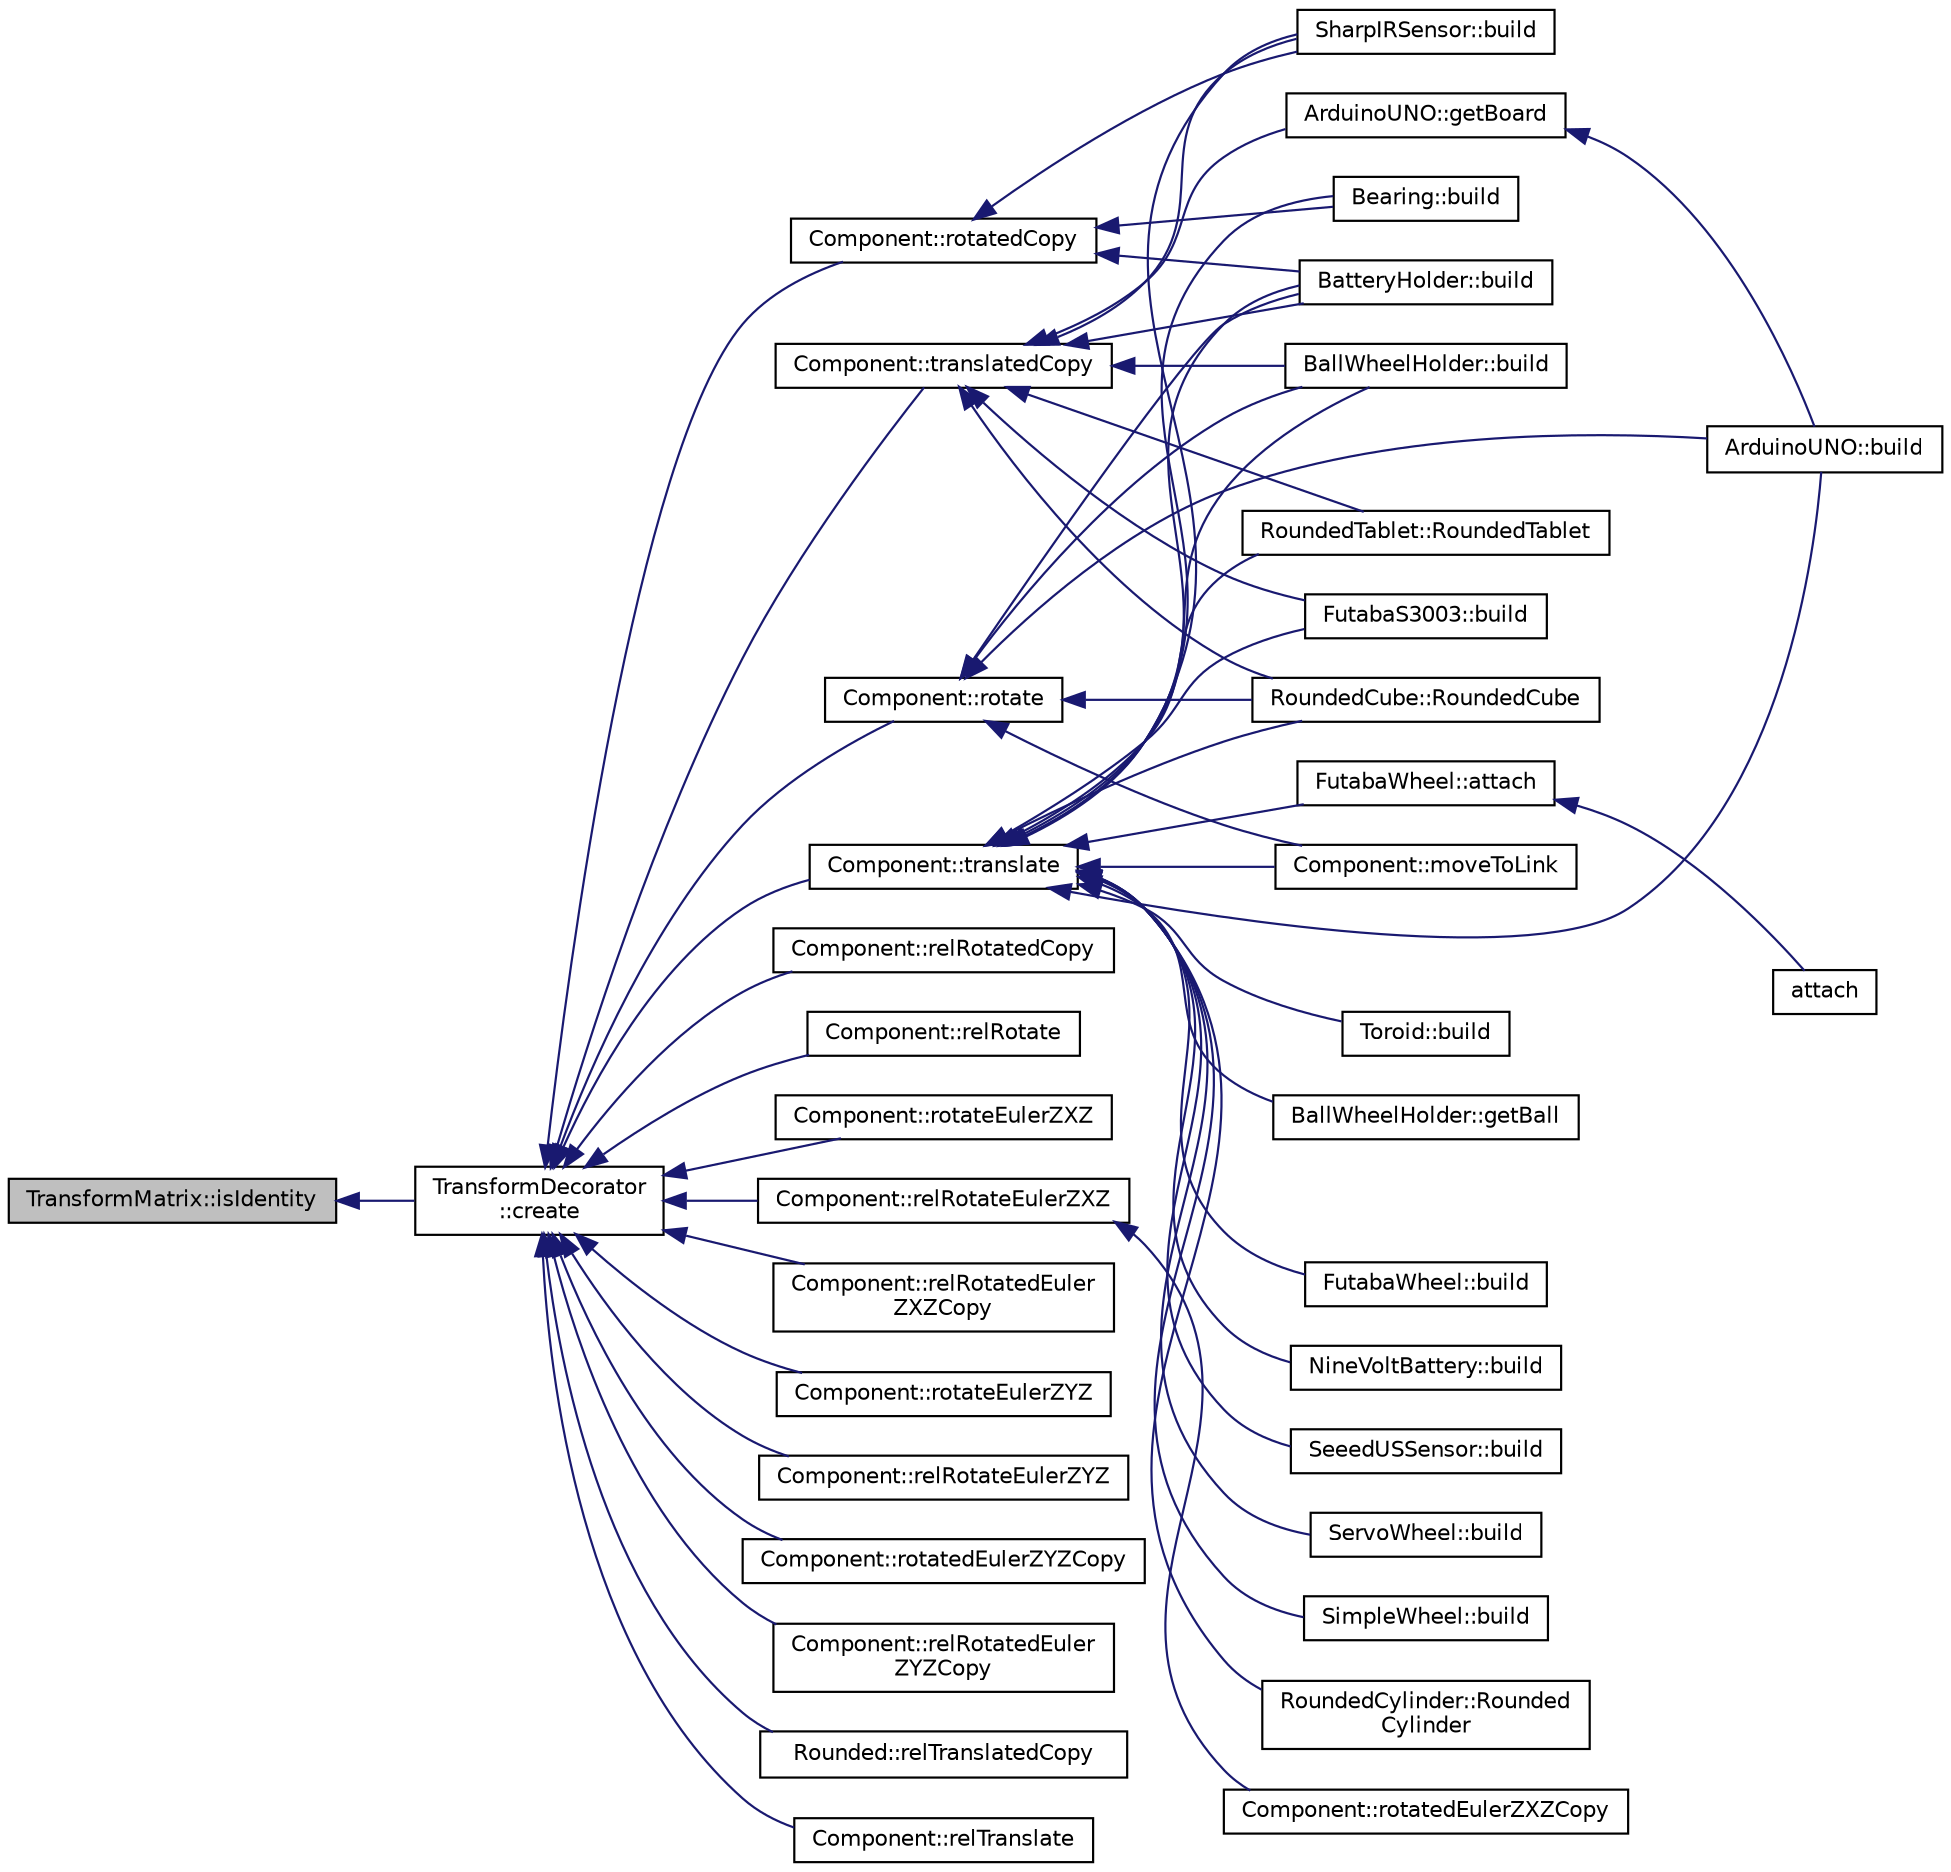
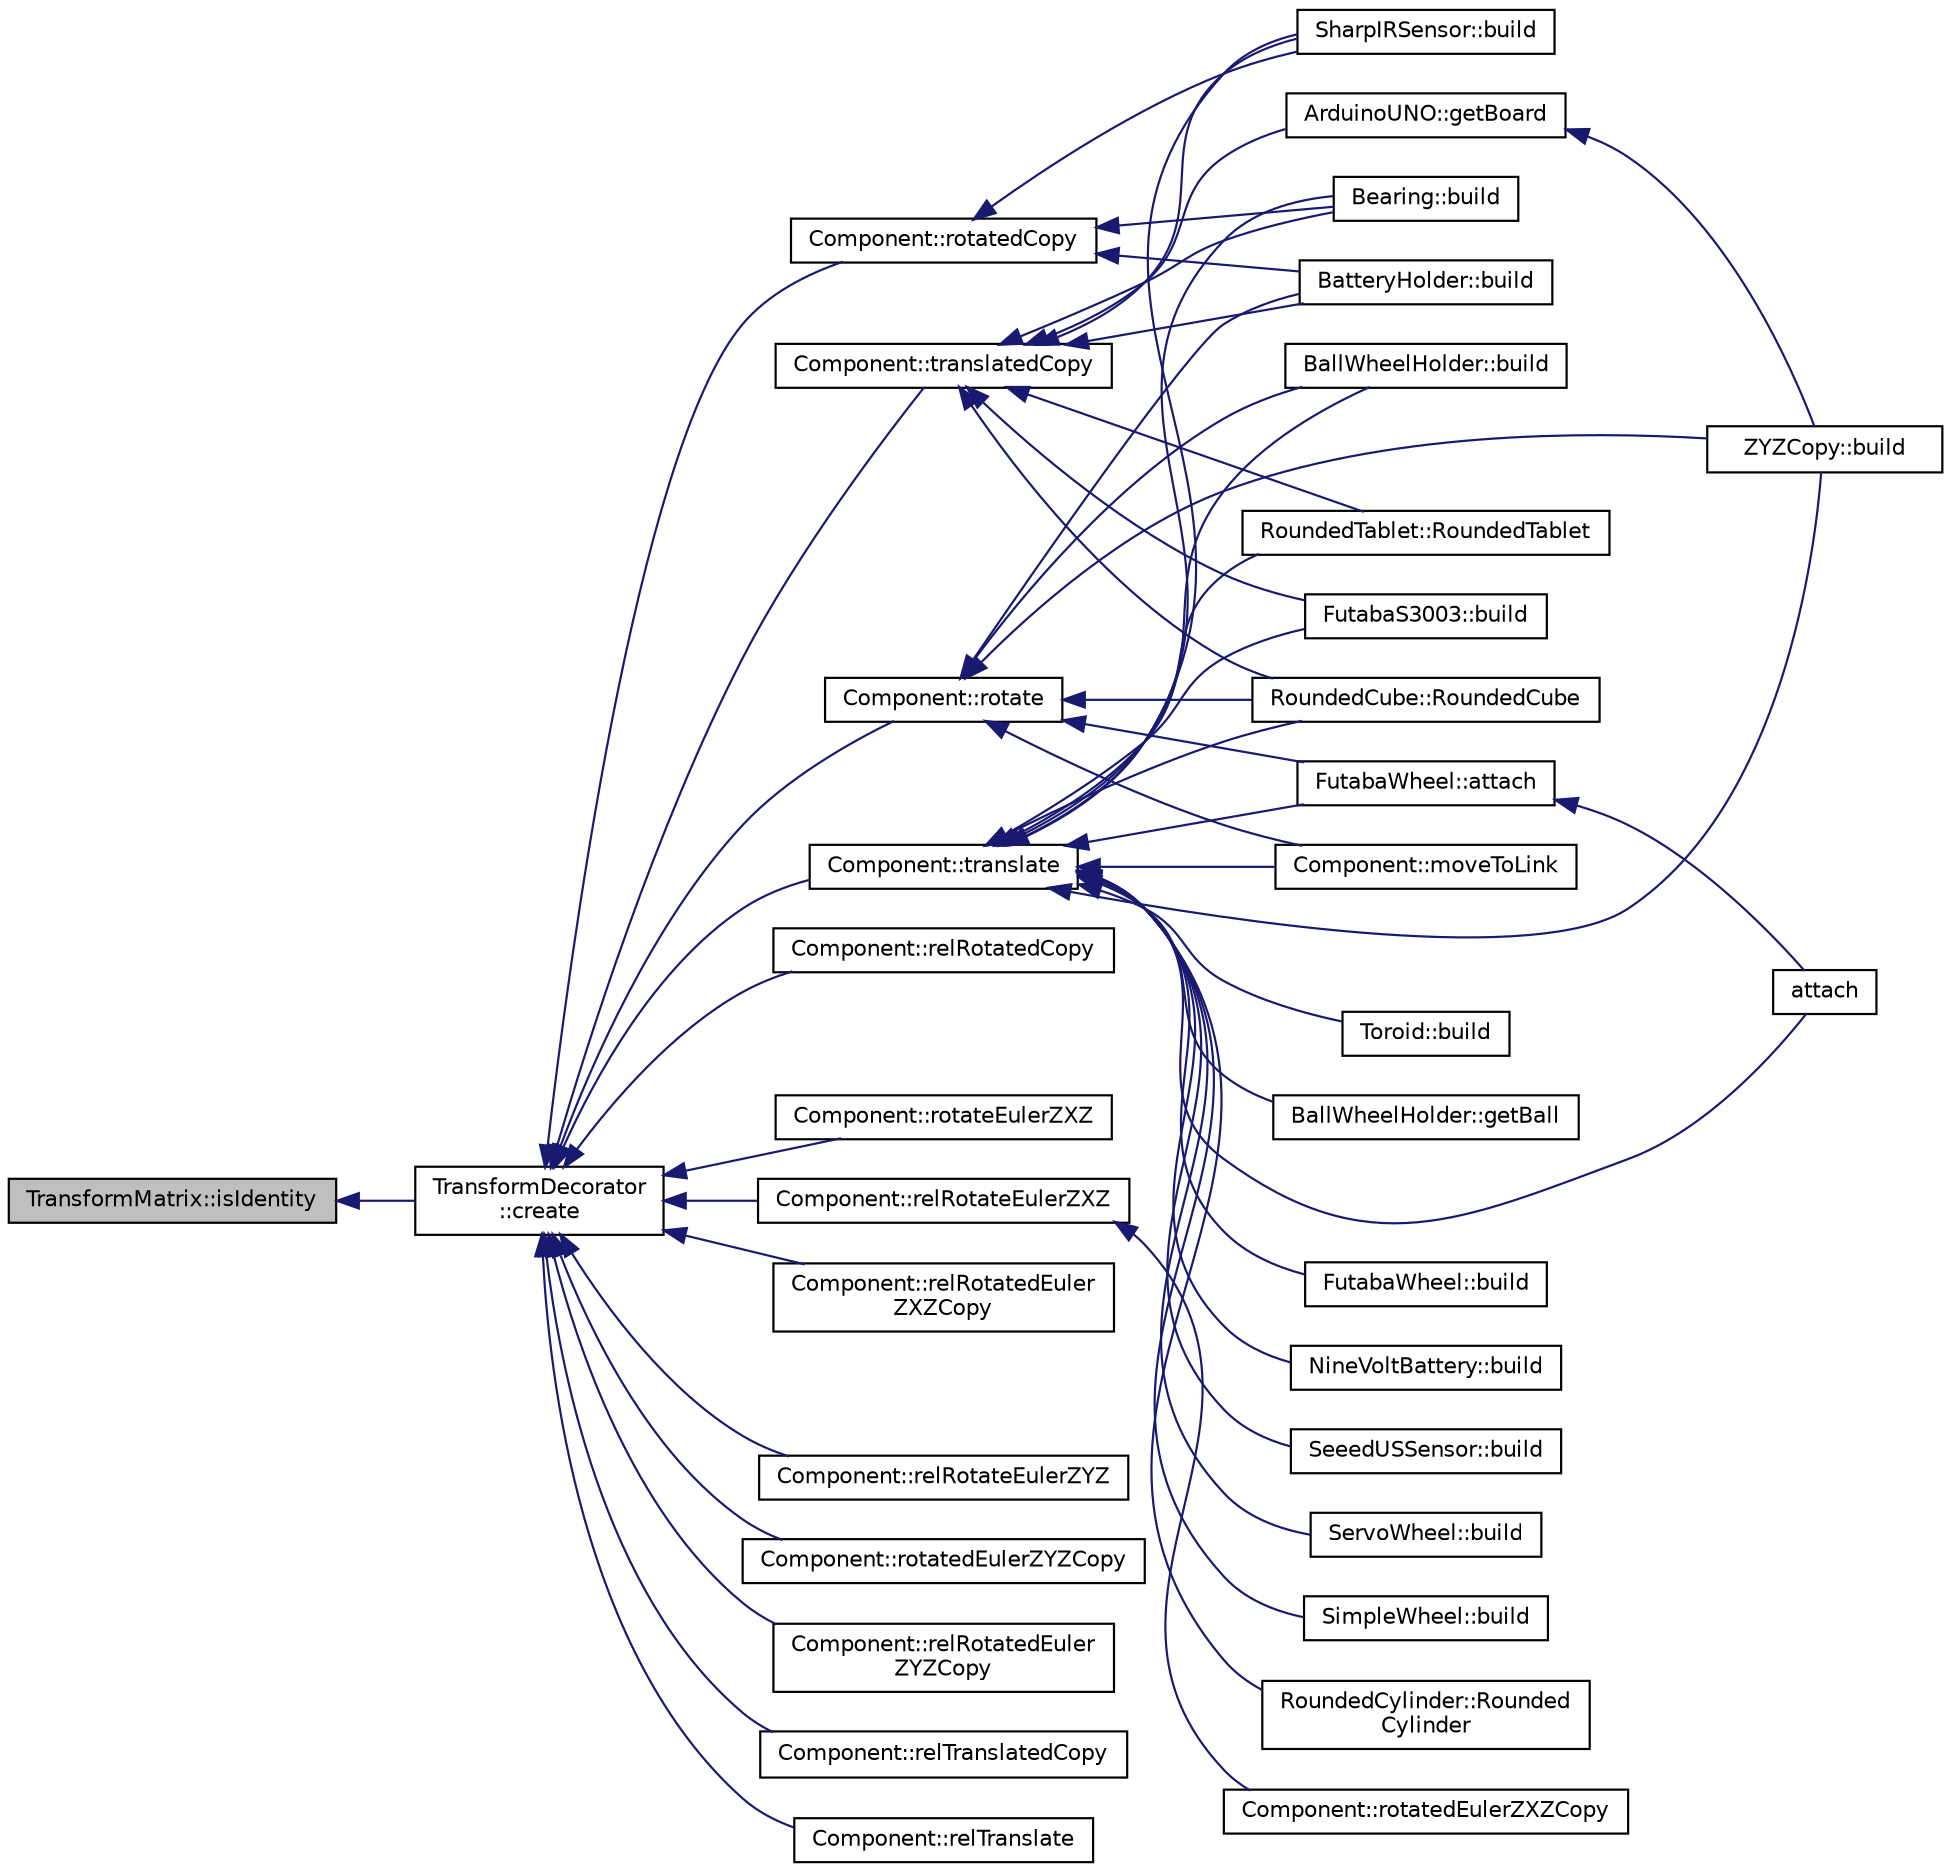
(1210, 366) -> (1174, 266)
(1825, 449) -> (1825, 449)
(1180, 564) -> (1376, 1222)
none -> (1183, 741)
(944, 1034) -> none
(944, 1394) -> none
(944, 1754) -> (944, 1754)
